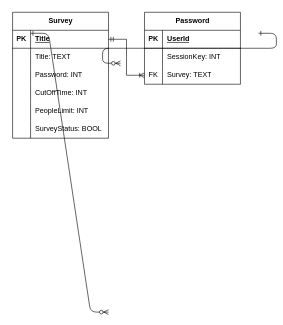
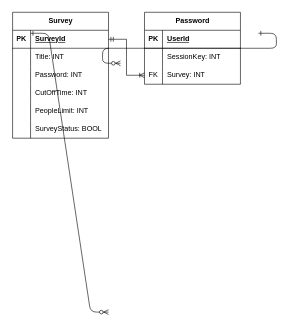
(43, 39) -> (51, 39)
(54, 57) -> (52, 57)
(189, 75) -> (187, 75)
